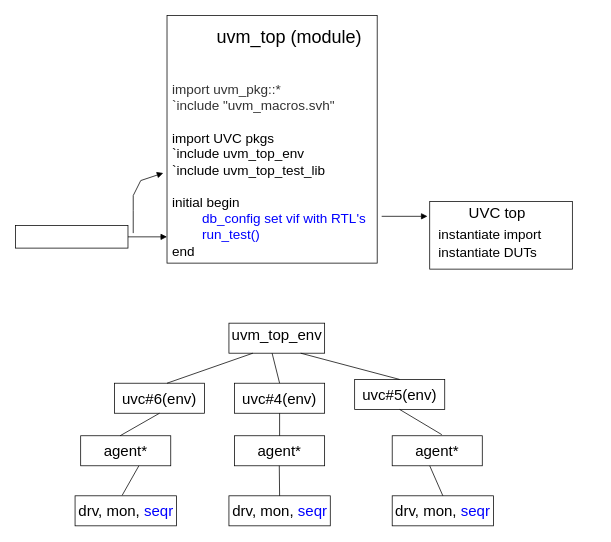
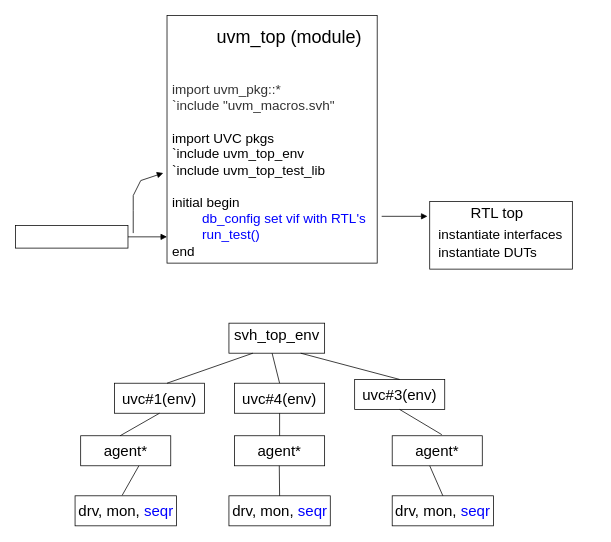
(497, 213) -> (497, 213)
(506, 243) -> (516, 252)
(277, 334) -> (277, 334)
(399, 394) -> (399, 394)
(159, 398) -> (159, 398)
